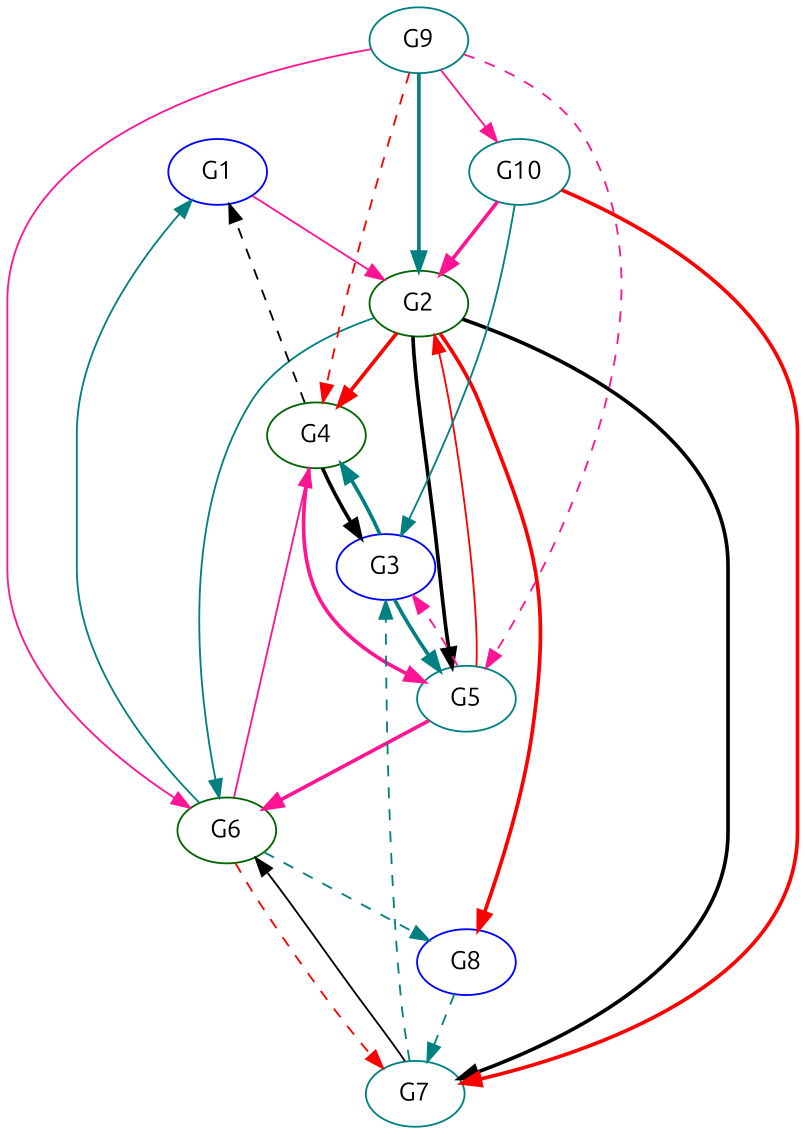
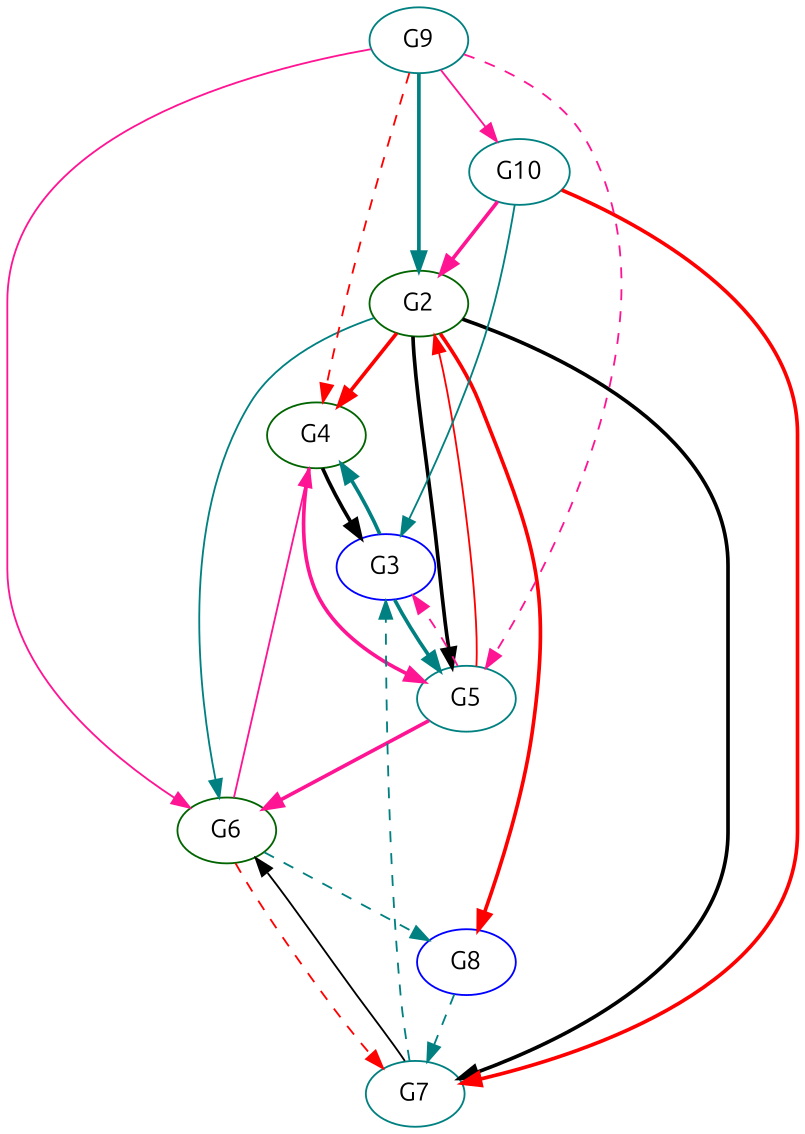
(218, 172) -> none
